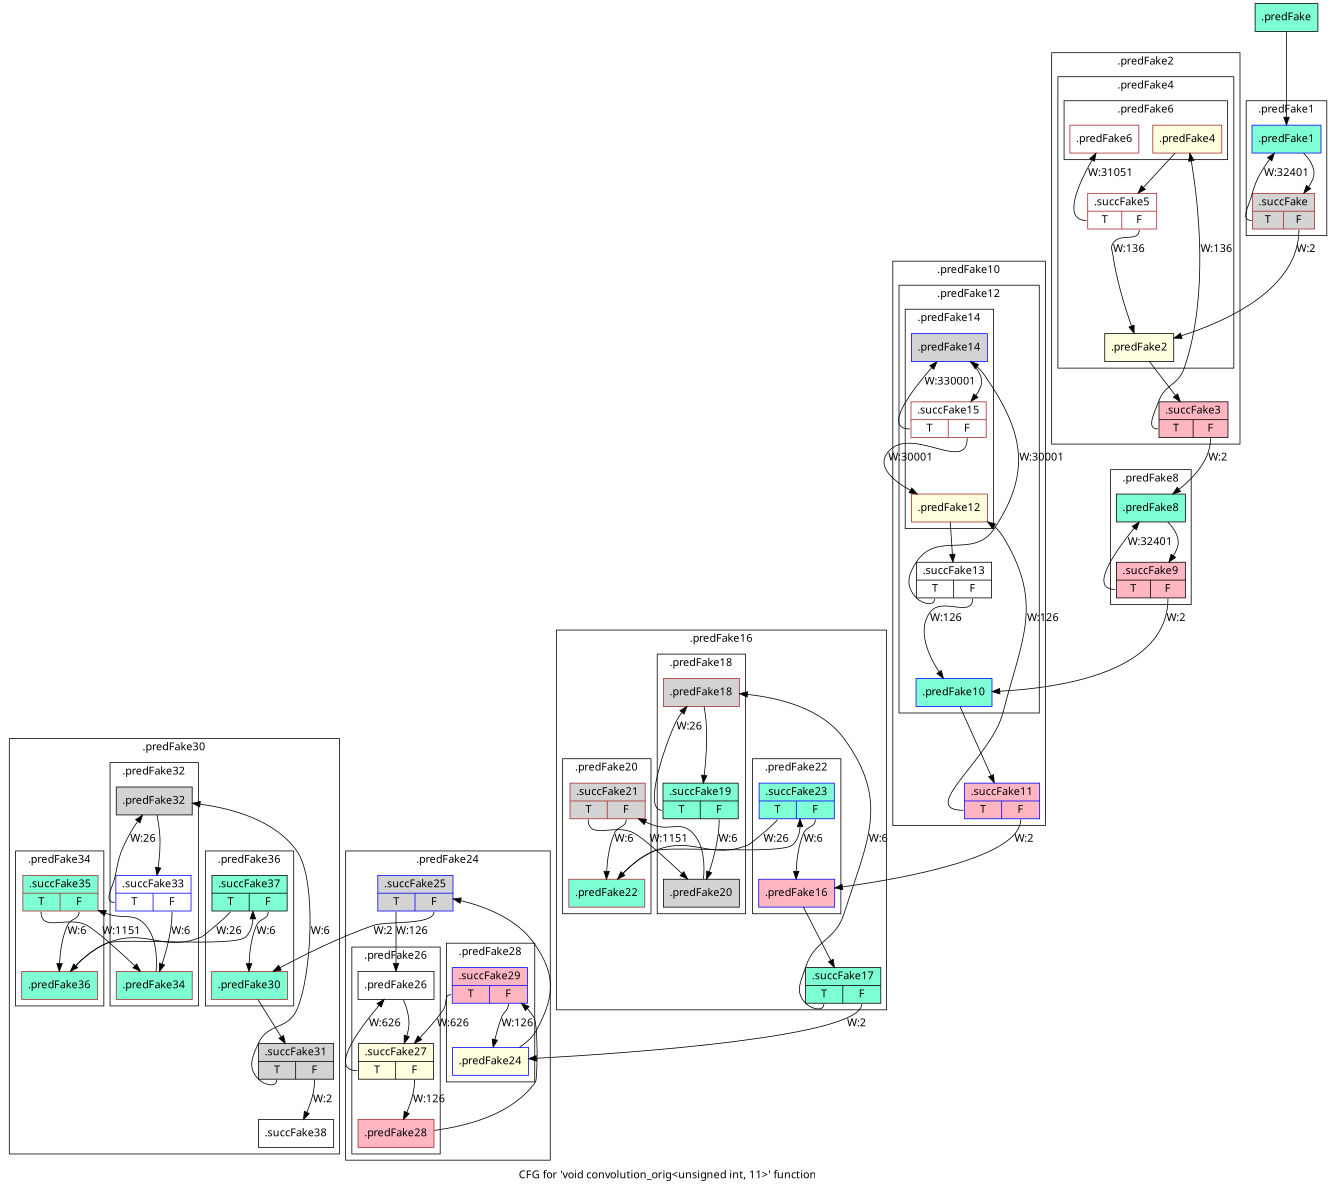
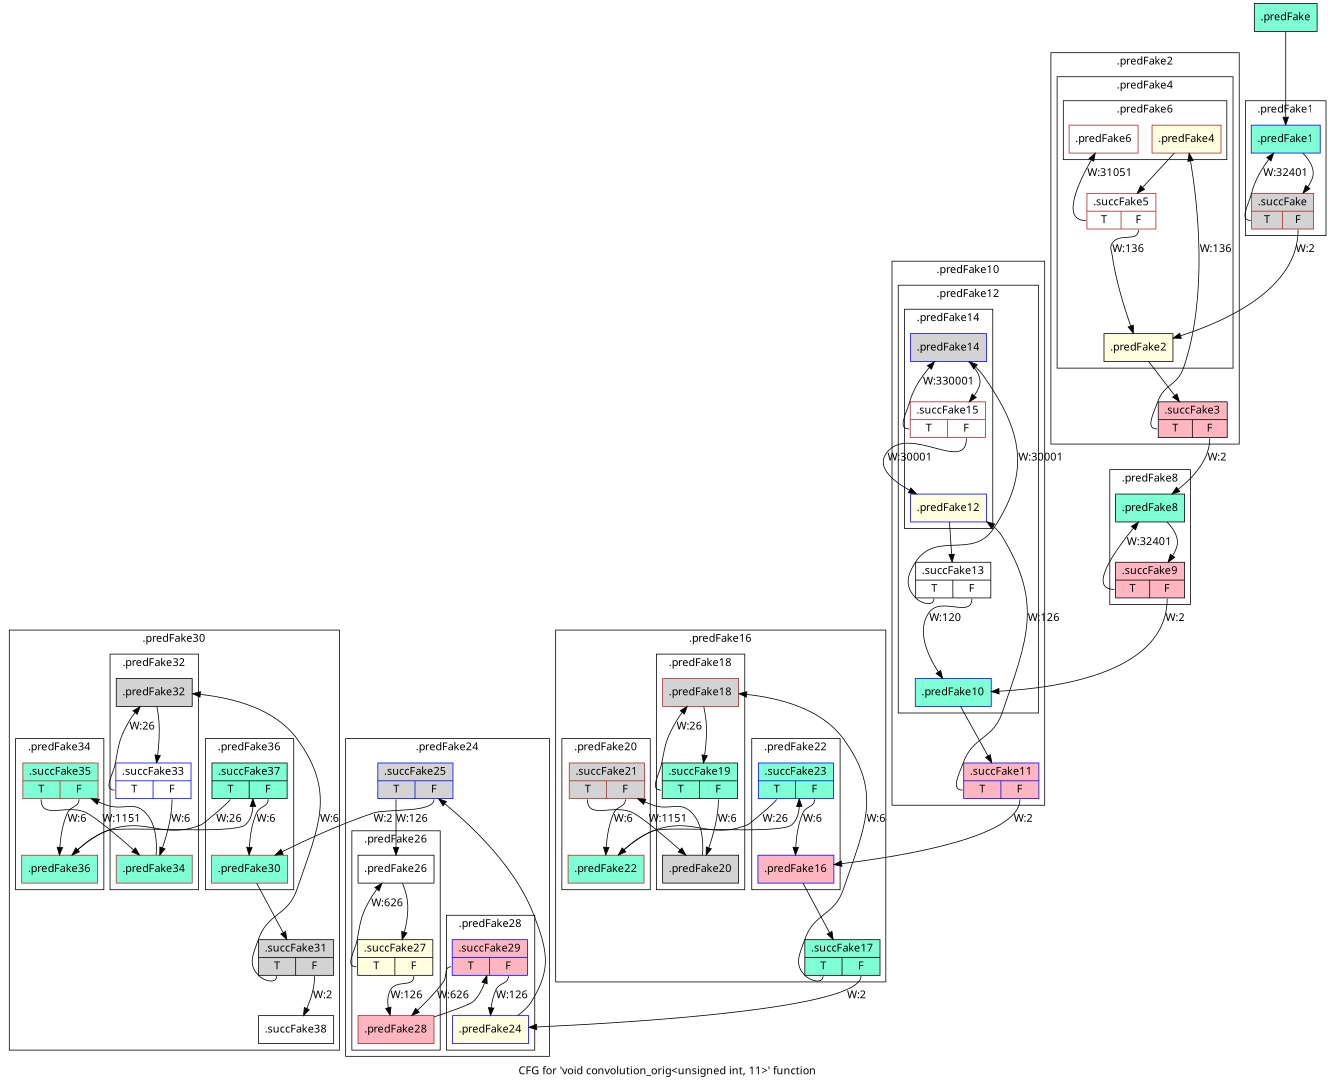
(949, 508) -> (949, 508)
(946, 618) -> (945, 618)
(435, 1020) -> (435, 992)
